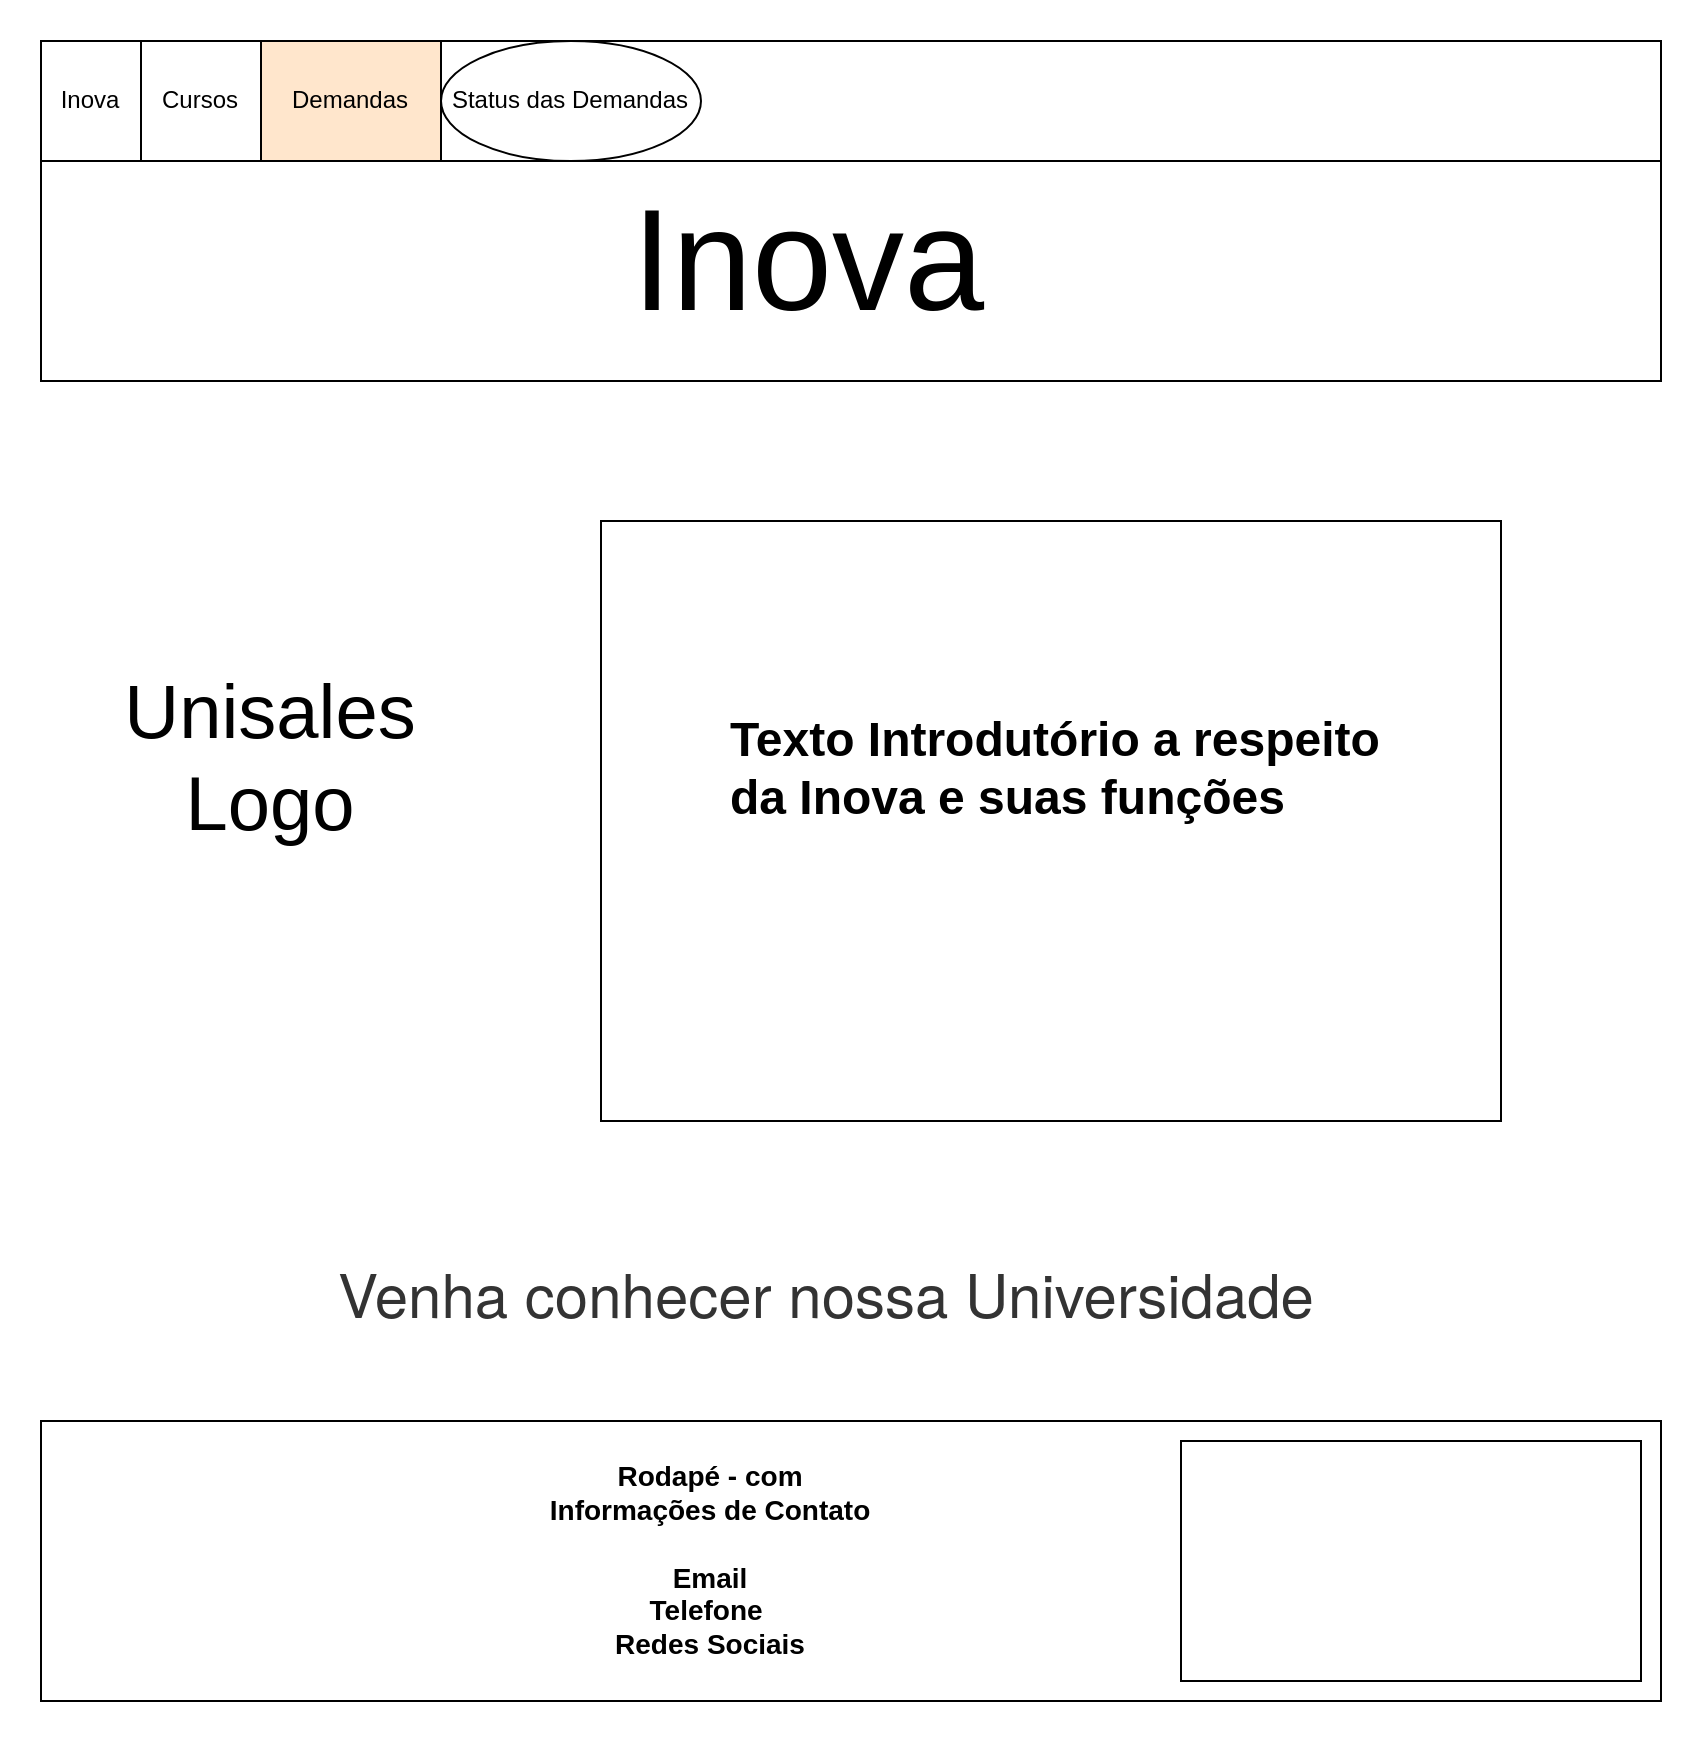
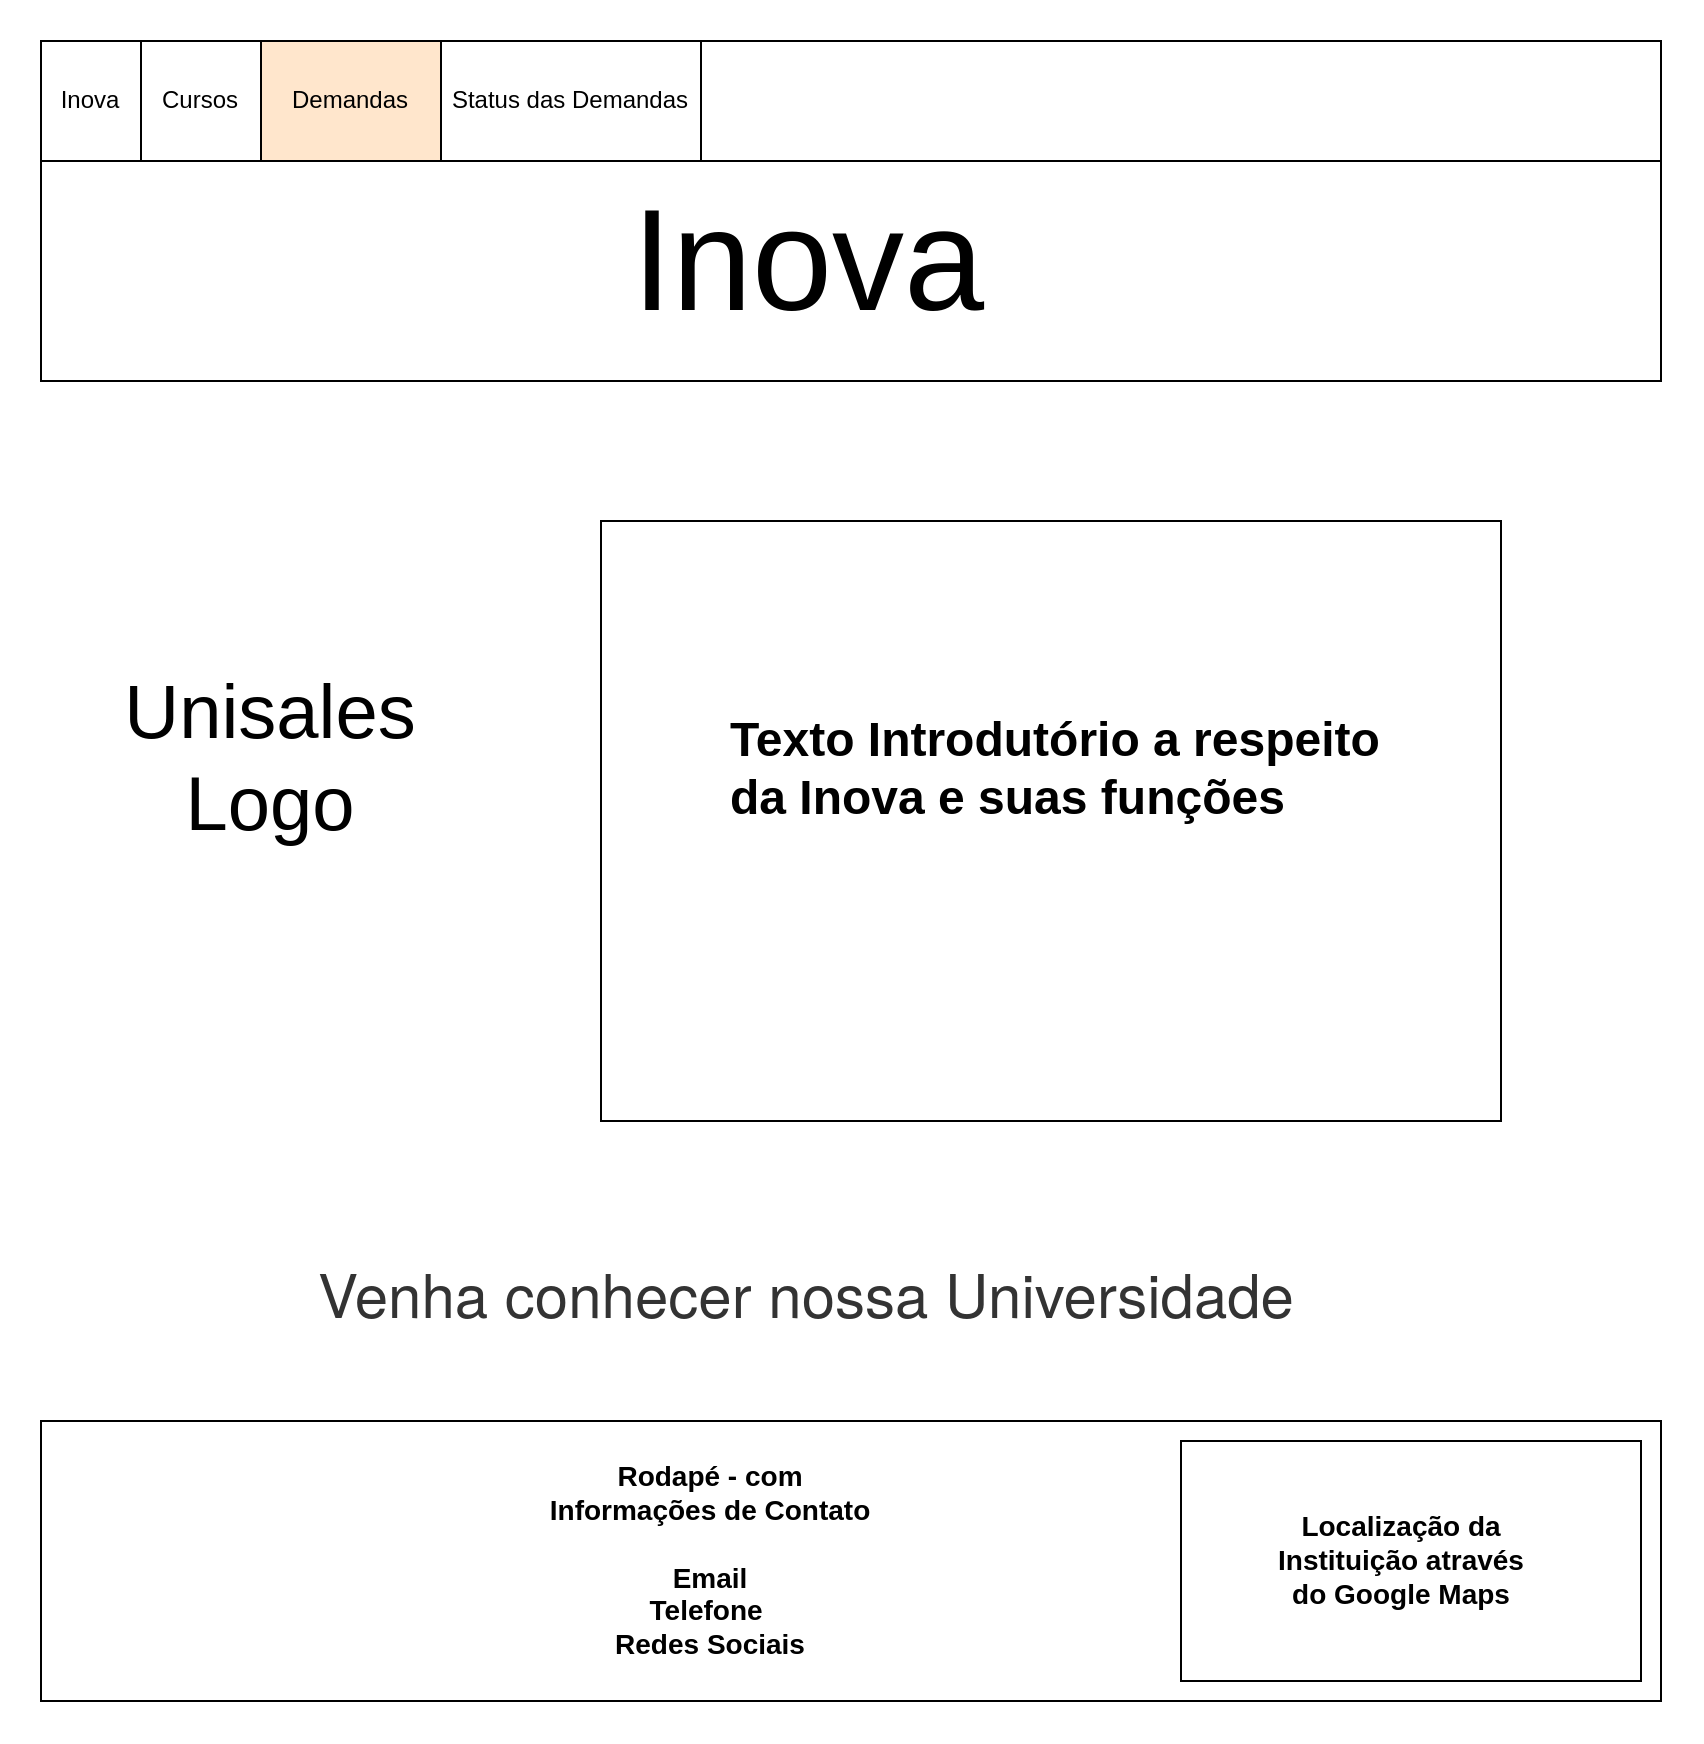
(571, 101) -> (571, 101)
(829, 1321) -> (809, 1321)
none -> (1401, 1561)
